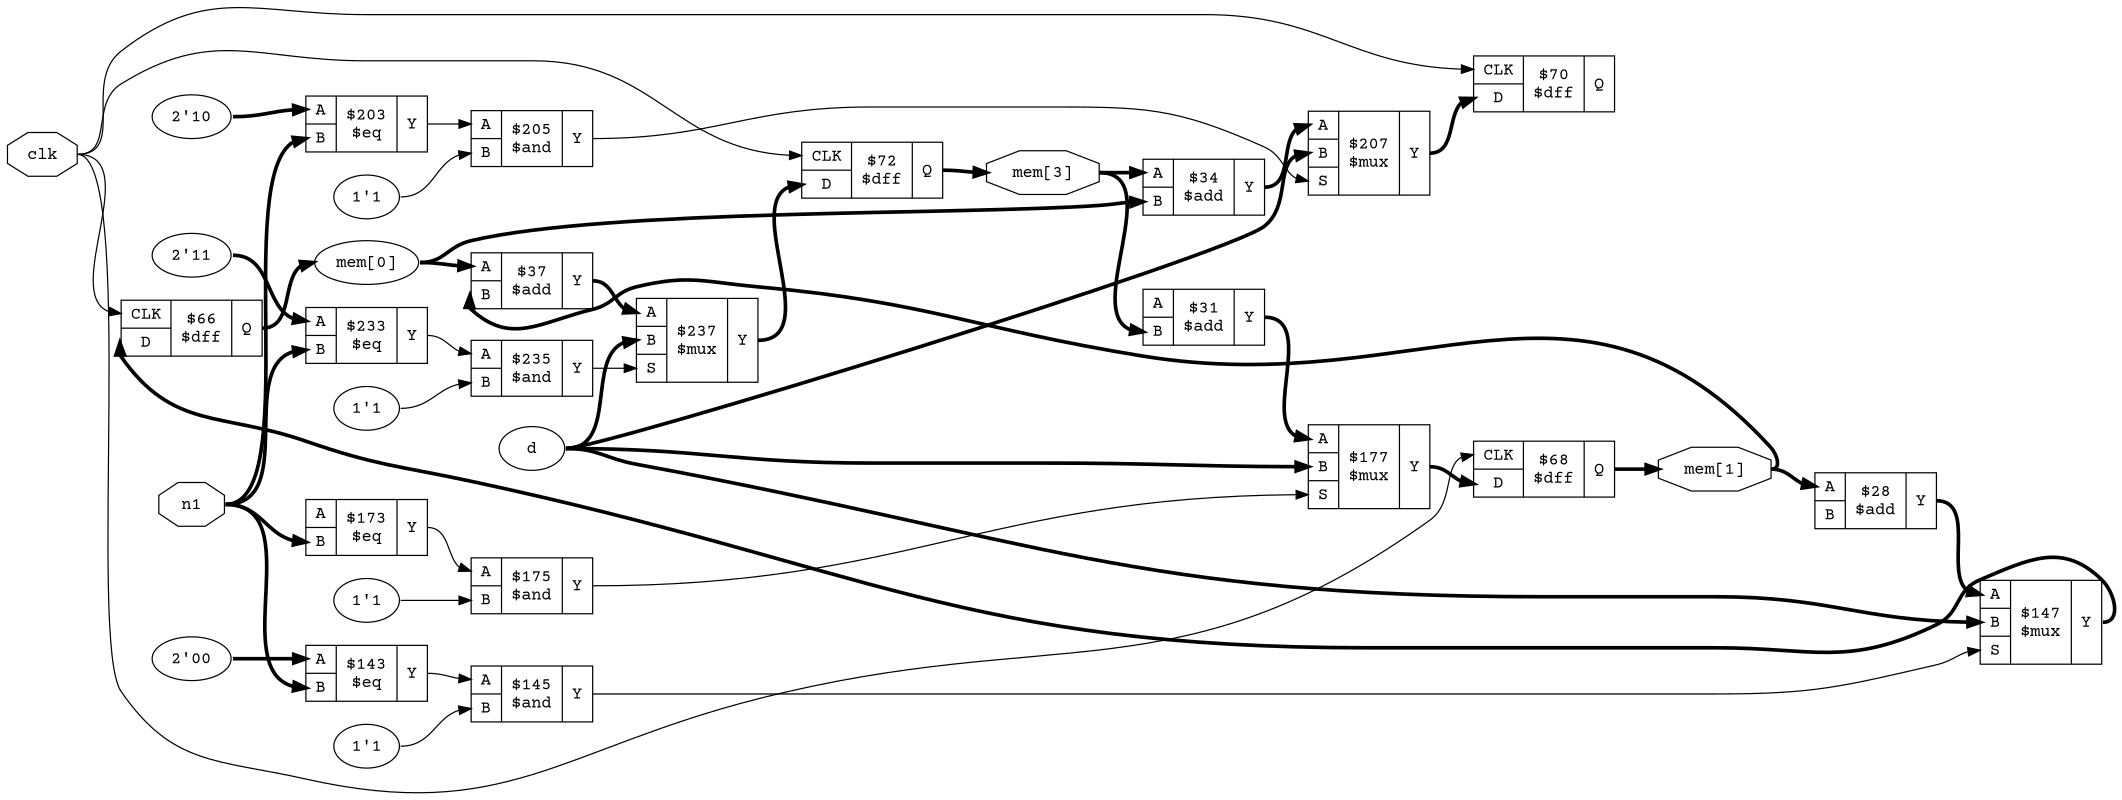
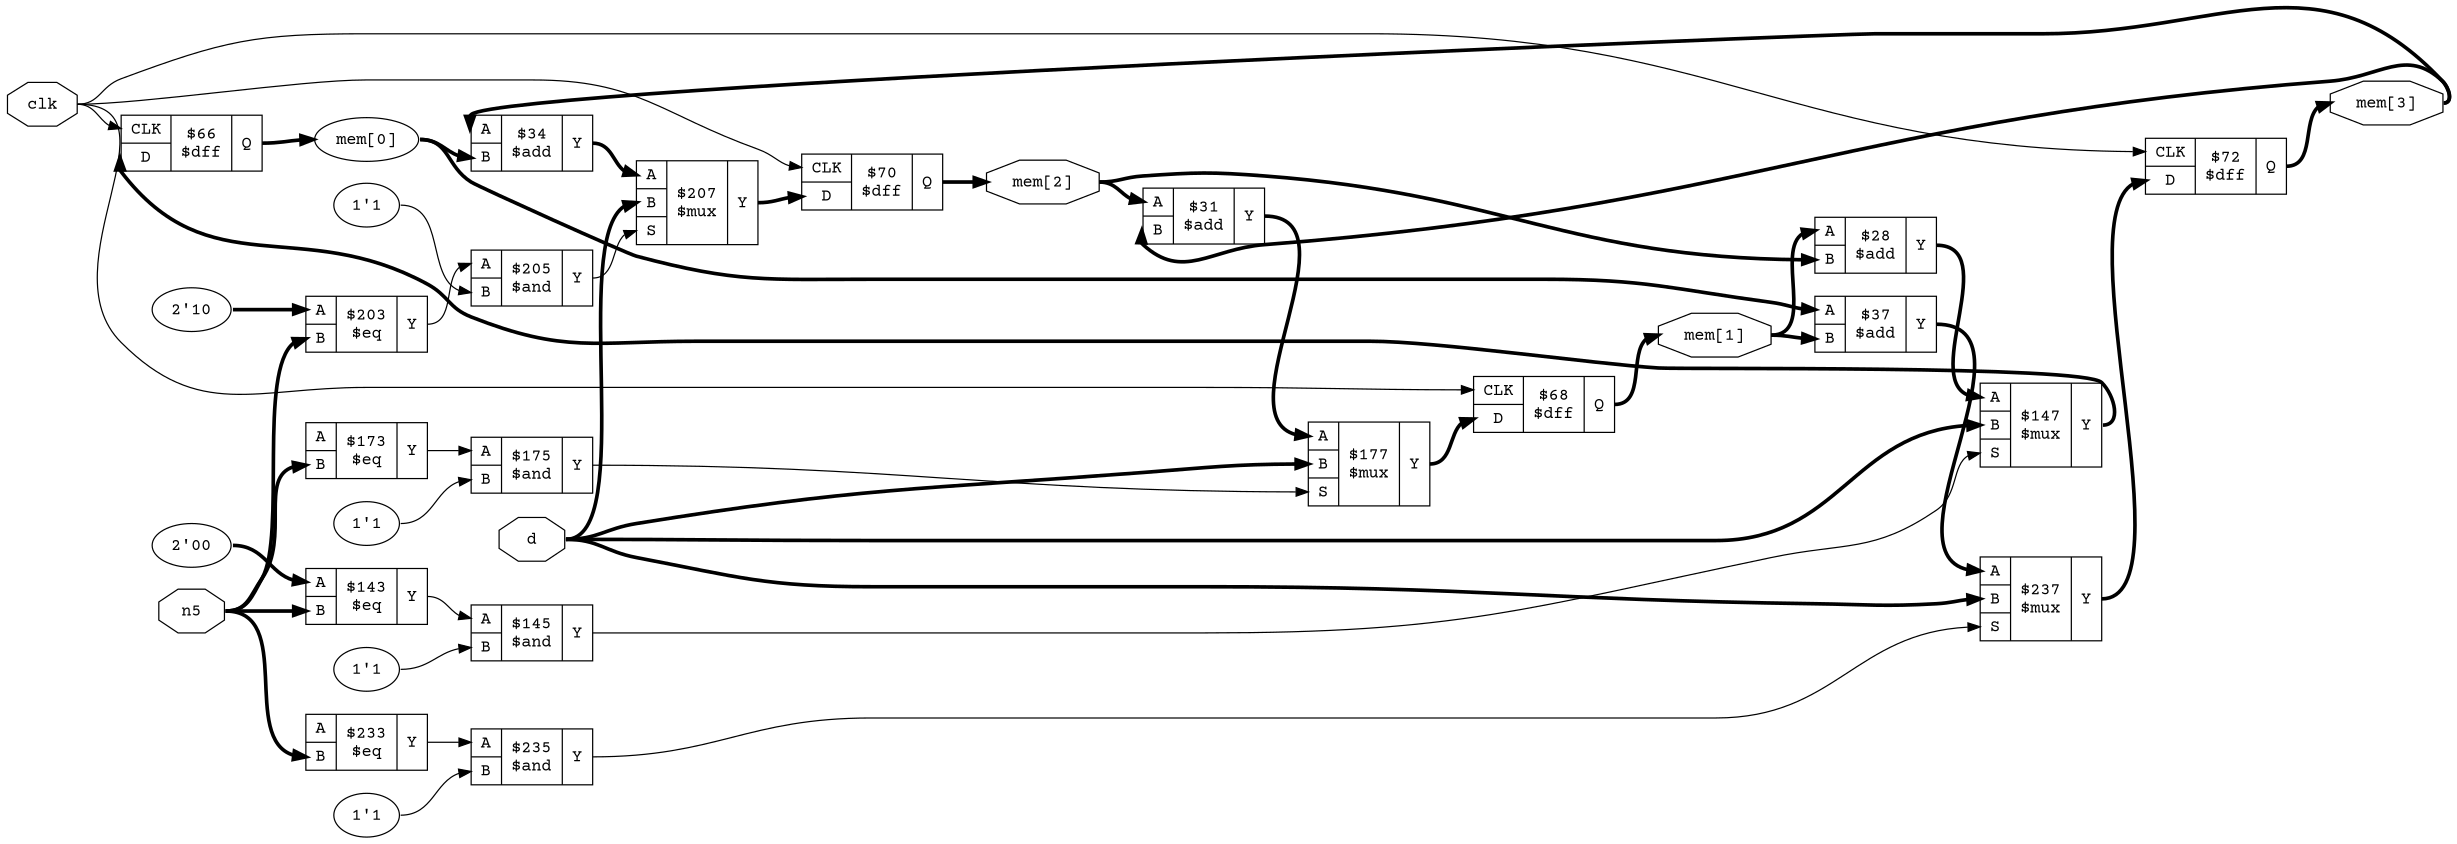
none -> (1043, 182)
(192, 255) -> none
(532, 448) -> (532, 539)
(192, 504) -> (192, 611)
